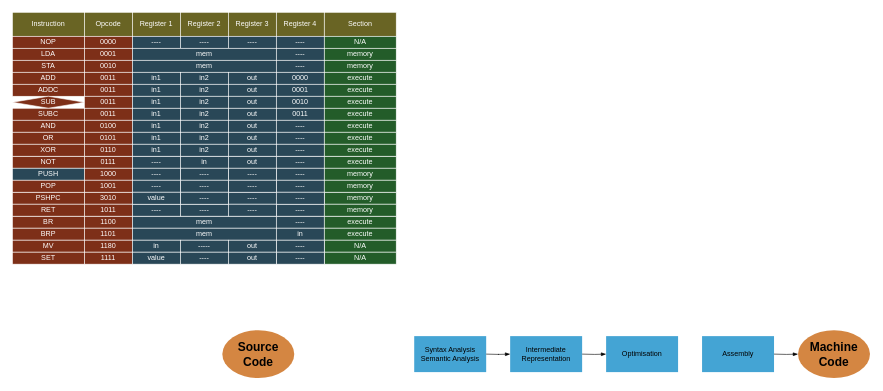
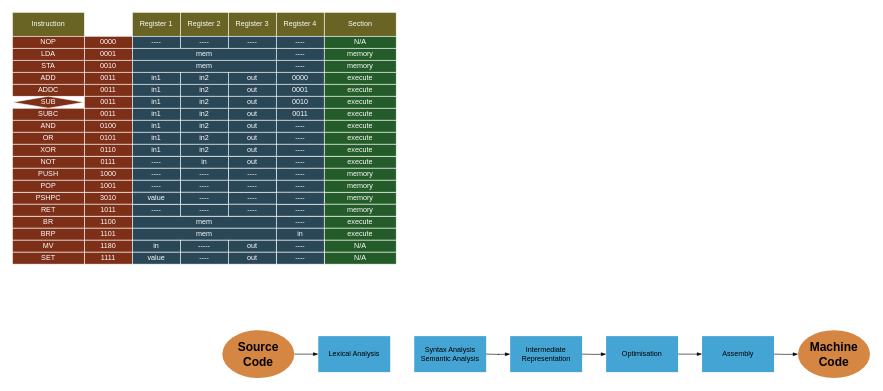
(108, 24) -> none
(48, 174) -> (48, 174)
none -> (312, 354)
none -> (354, 354)
none -> (696, 354)
